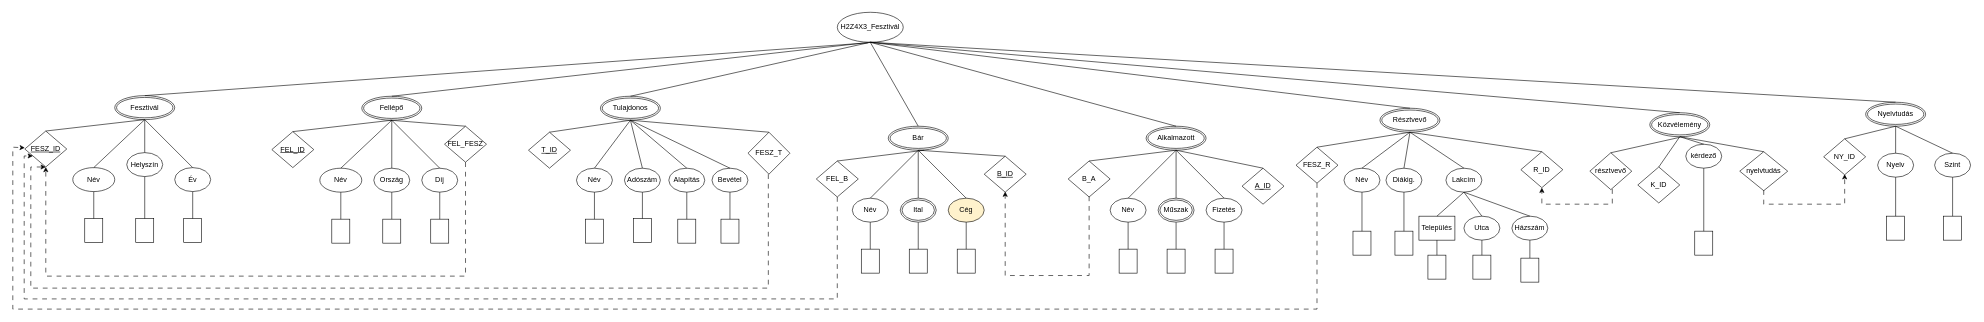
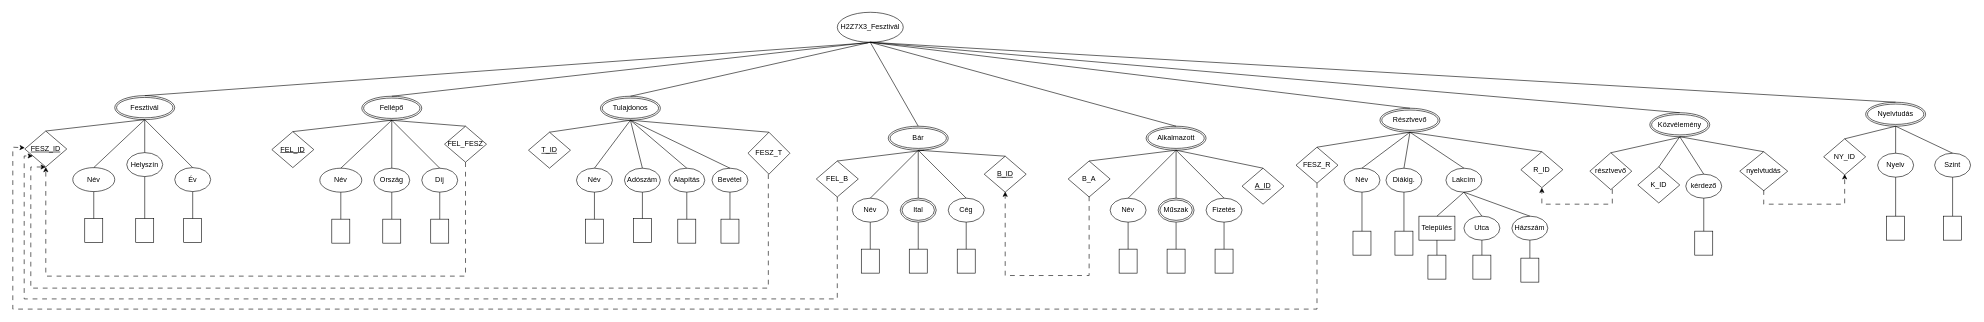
(870, 27) -> (870, 27)
(1704, 156) -> (1704, 186)
(966, 210) -> (966, 210)
